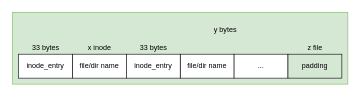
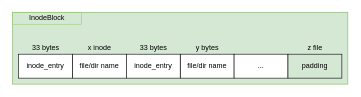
none -> (47, 18)
(225, 30) -> (207, 48)
